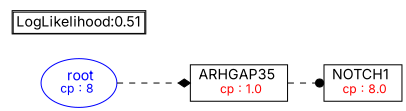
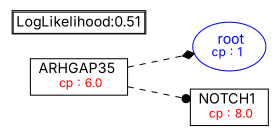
(148, 83) -> (155, 62)
(79, 89) -> (229, 53)
(241, 90) -> (81, 84)
